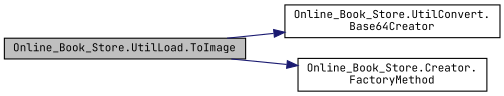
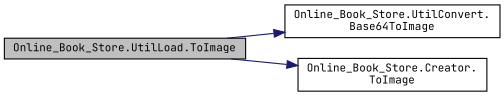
(392, 21) -> (392, 21)
(392, 75) -> (392, 75)
